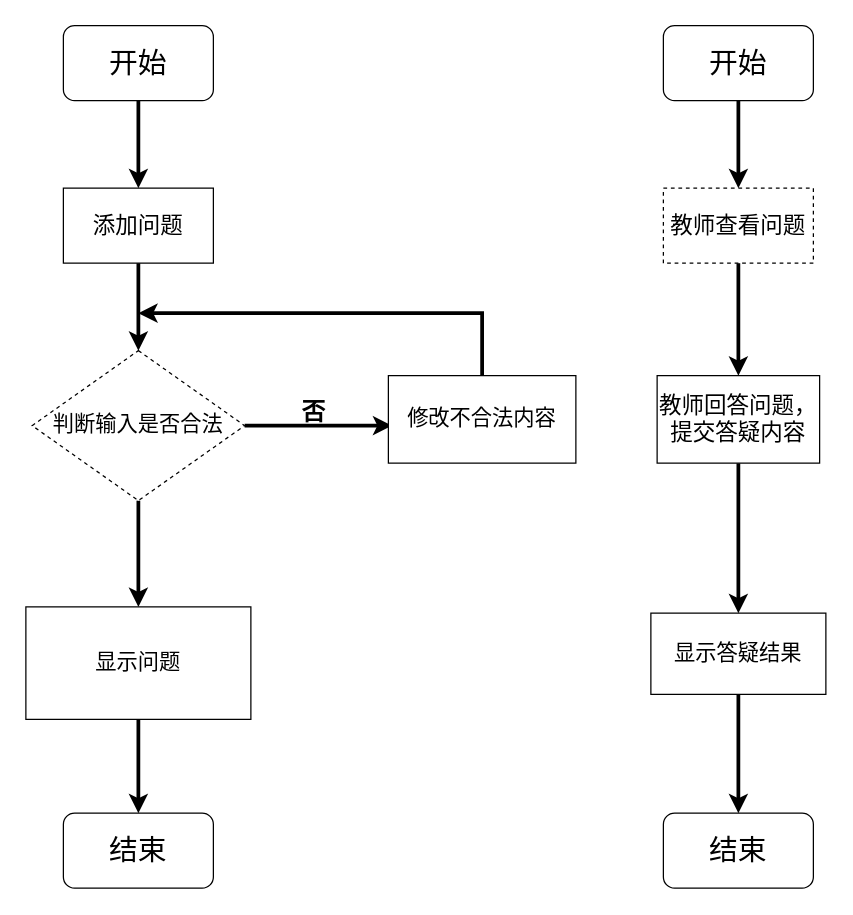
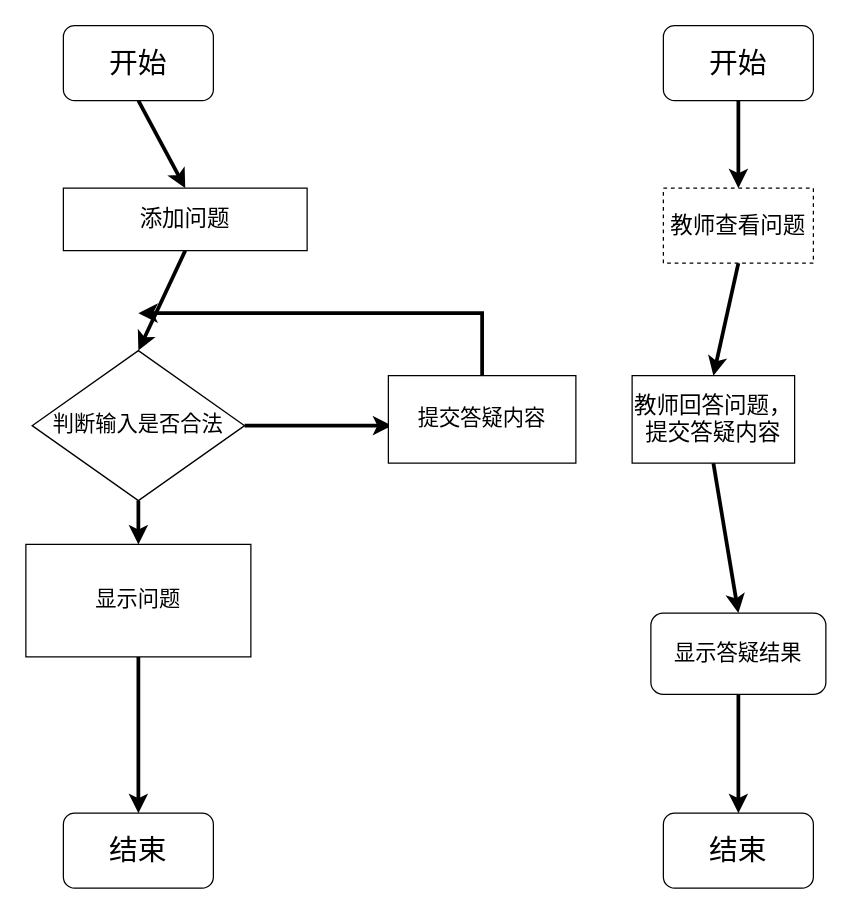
(138, 226) -> (185, 219)
(313, 413) -> none
(482, 419) -> (482, 419)
(738, 419) -> (713, 419)
(138, 426) -> (138, 426)
(738, 654) -> (738, 654)
(138, 663) -> (138, 601)
